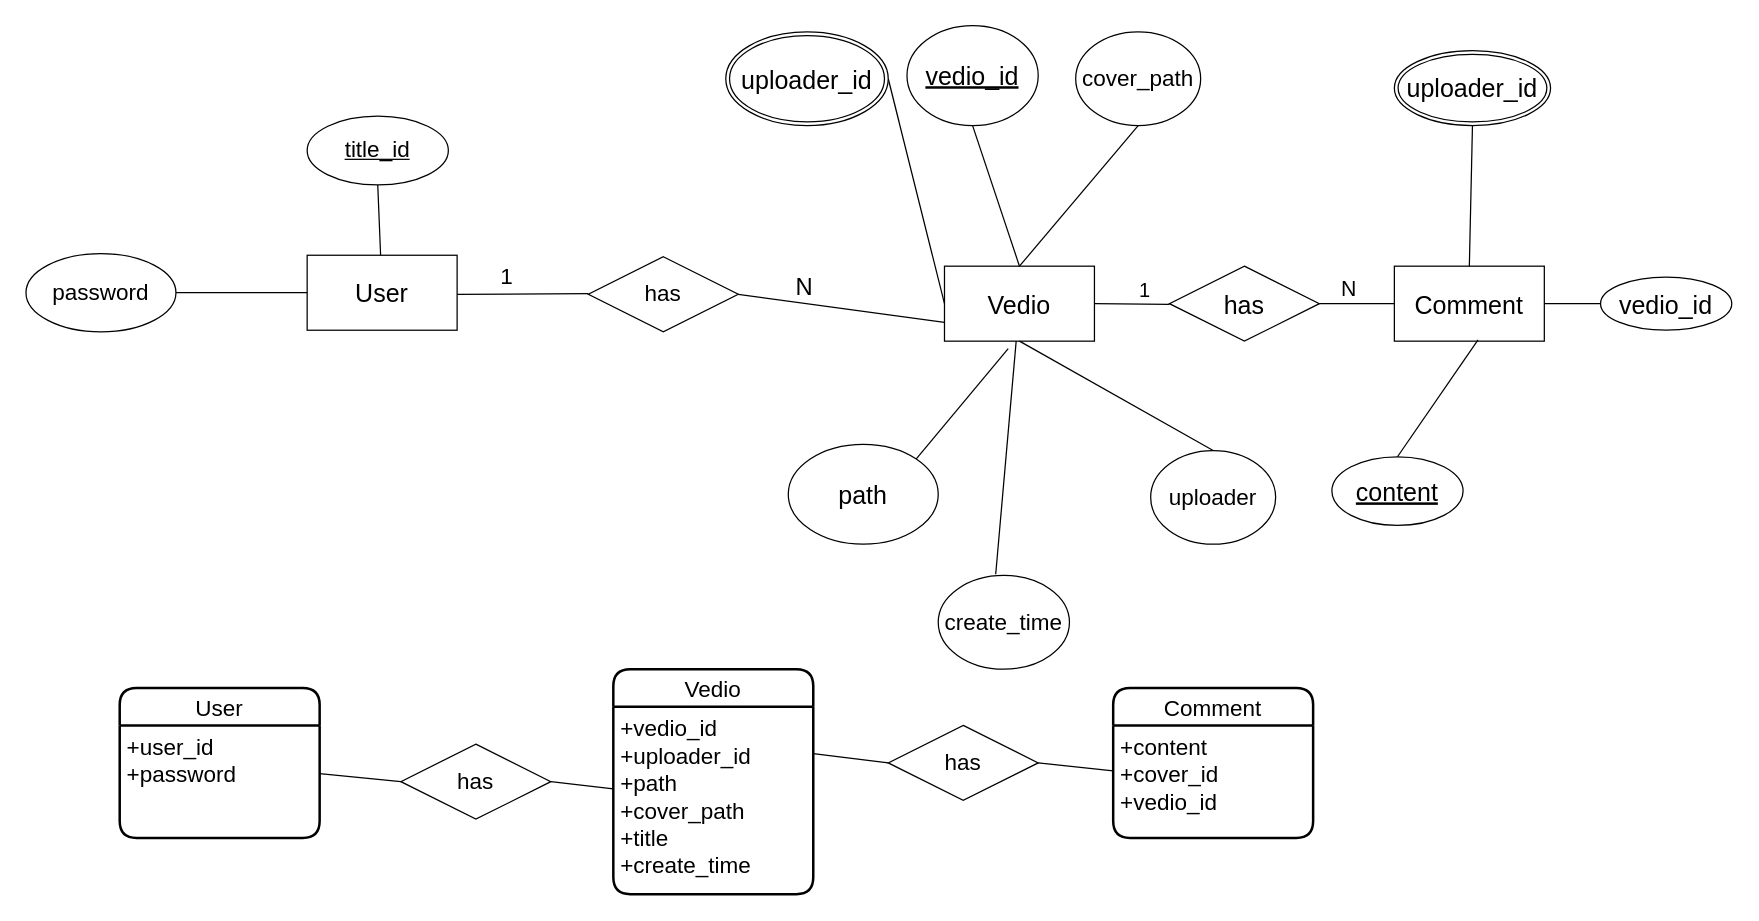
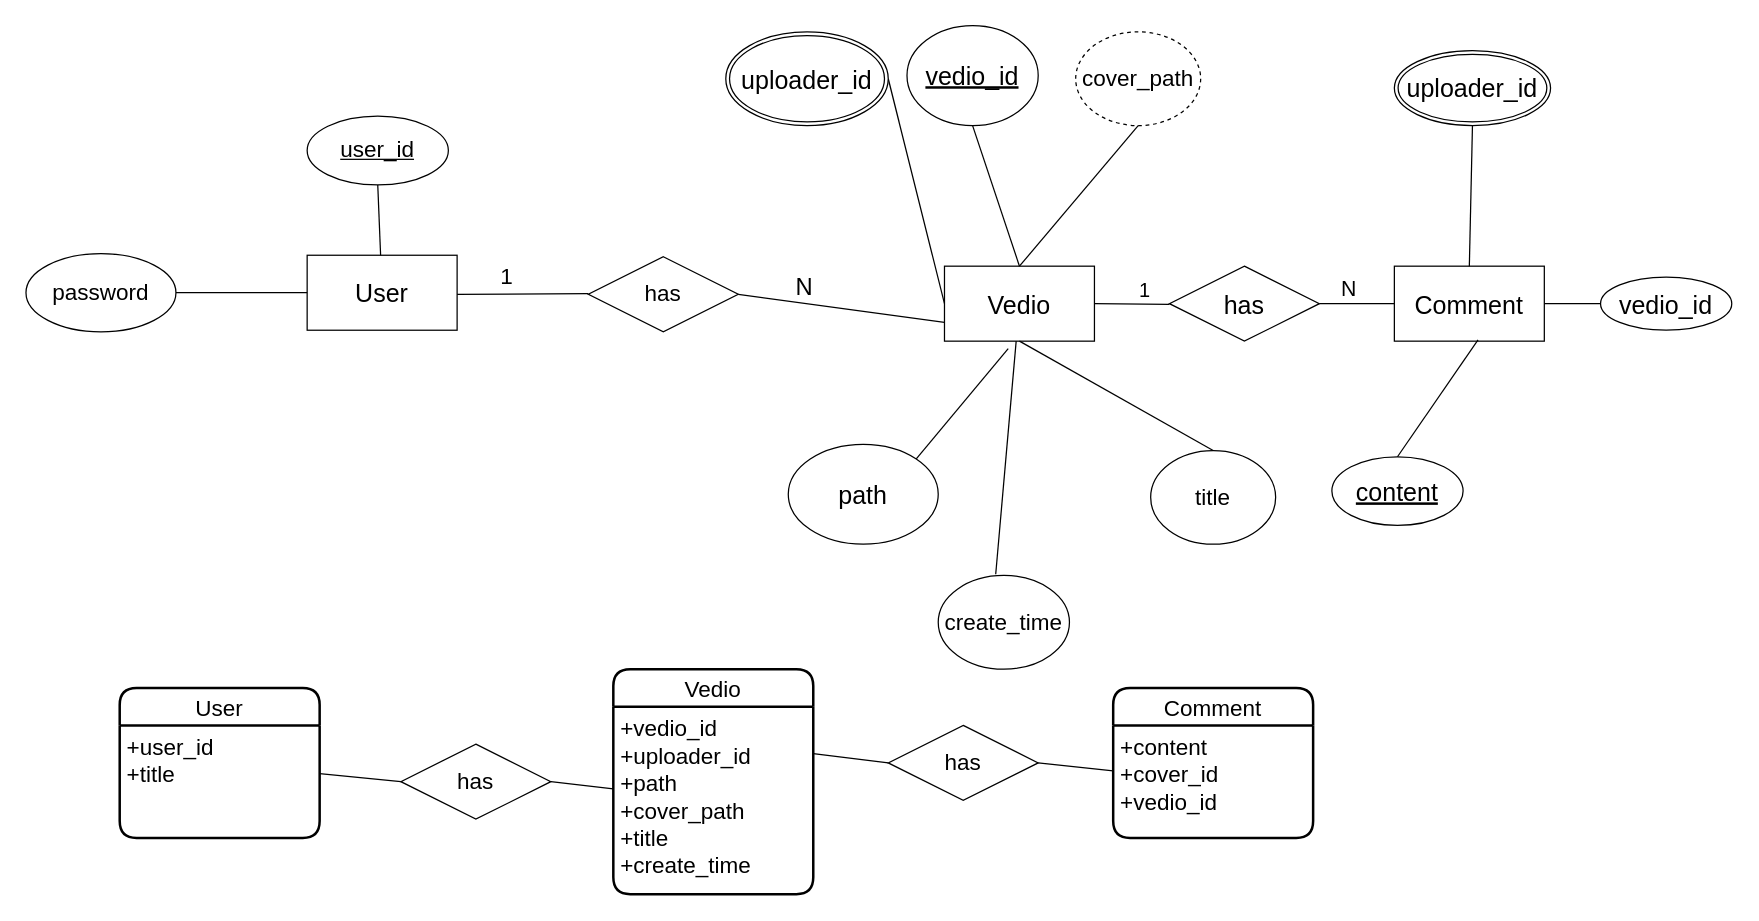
(1138, 79) -> (1138, 79)
(378, 151) -> (378, 151)
(1213, 498) -> (1213, 498)
(174, 748) -> (174, 748)
